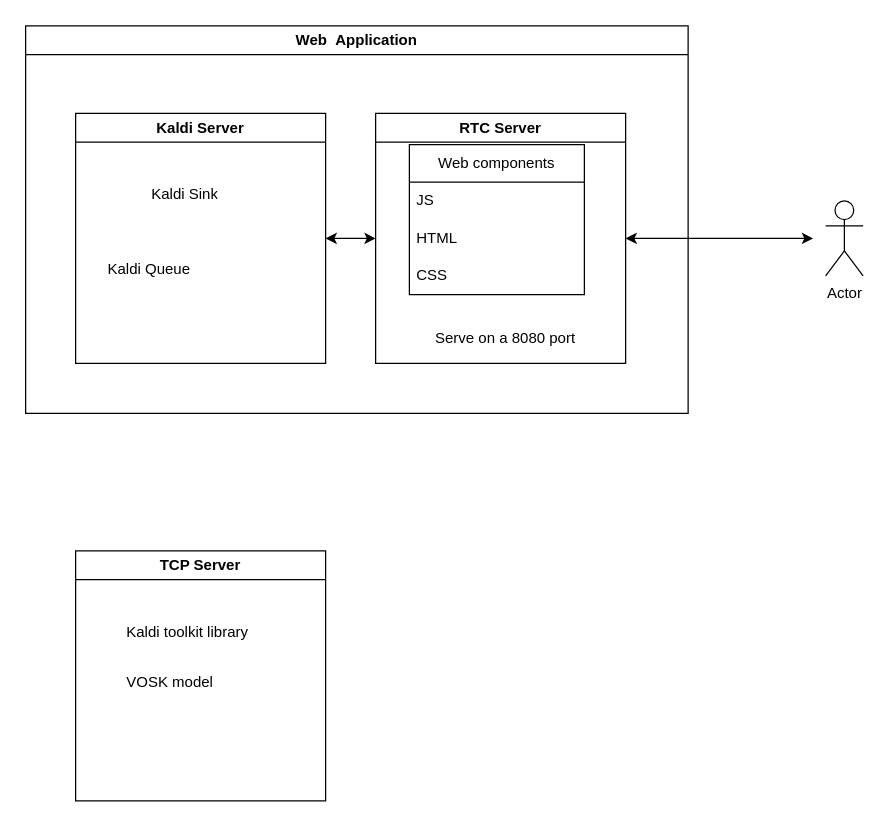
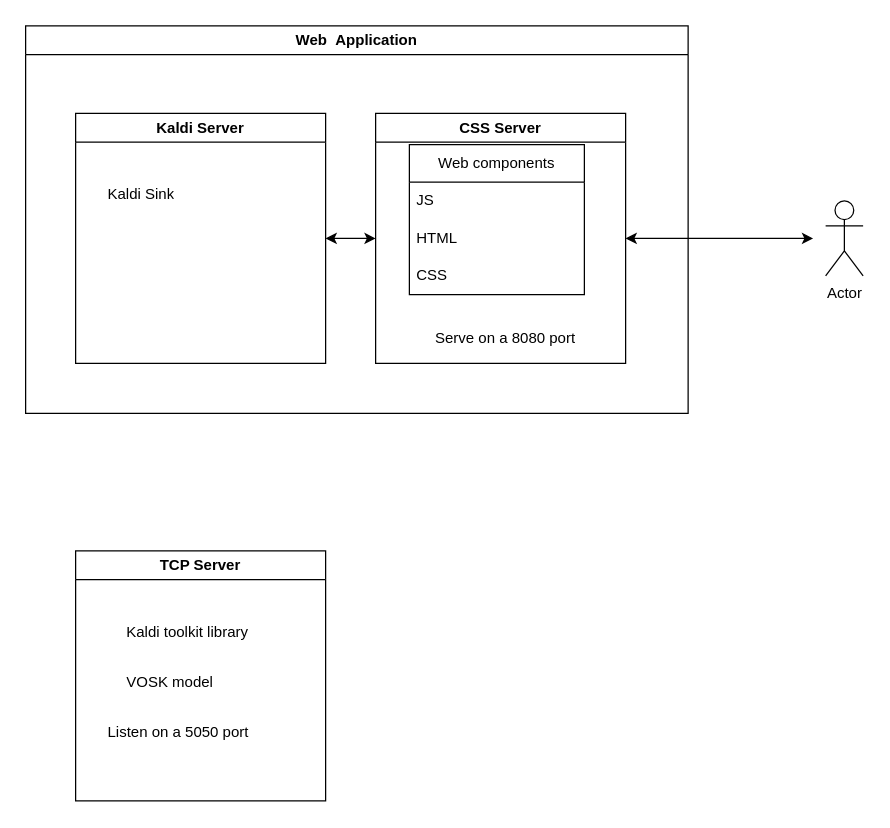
(501, 128) -> (501, 128)
(194, 194) -> (151, 194)
(151, 269) -> none
none -> (182, 732)
